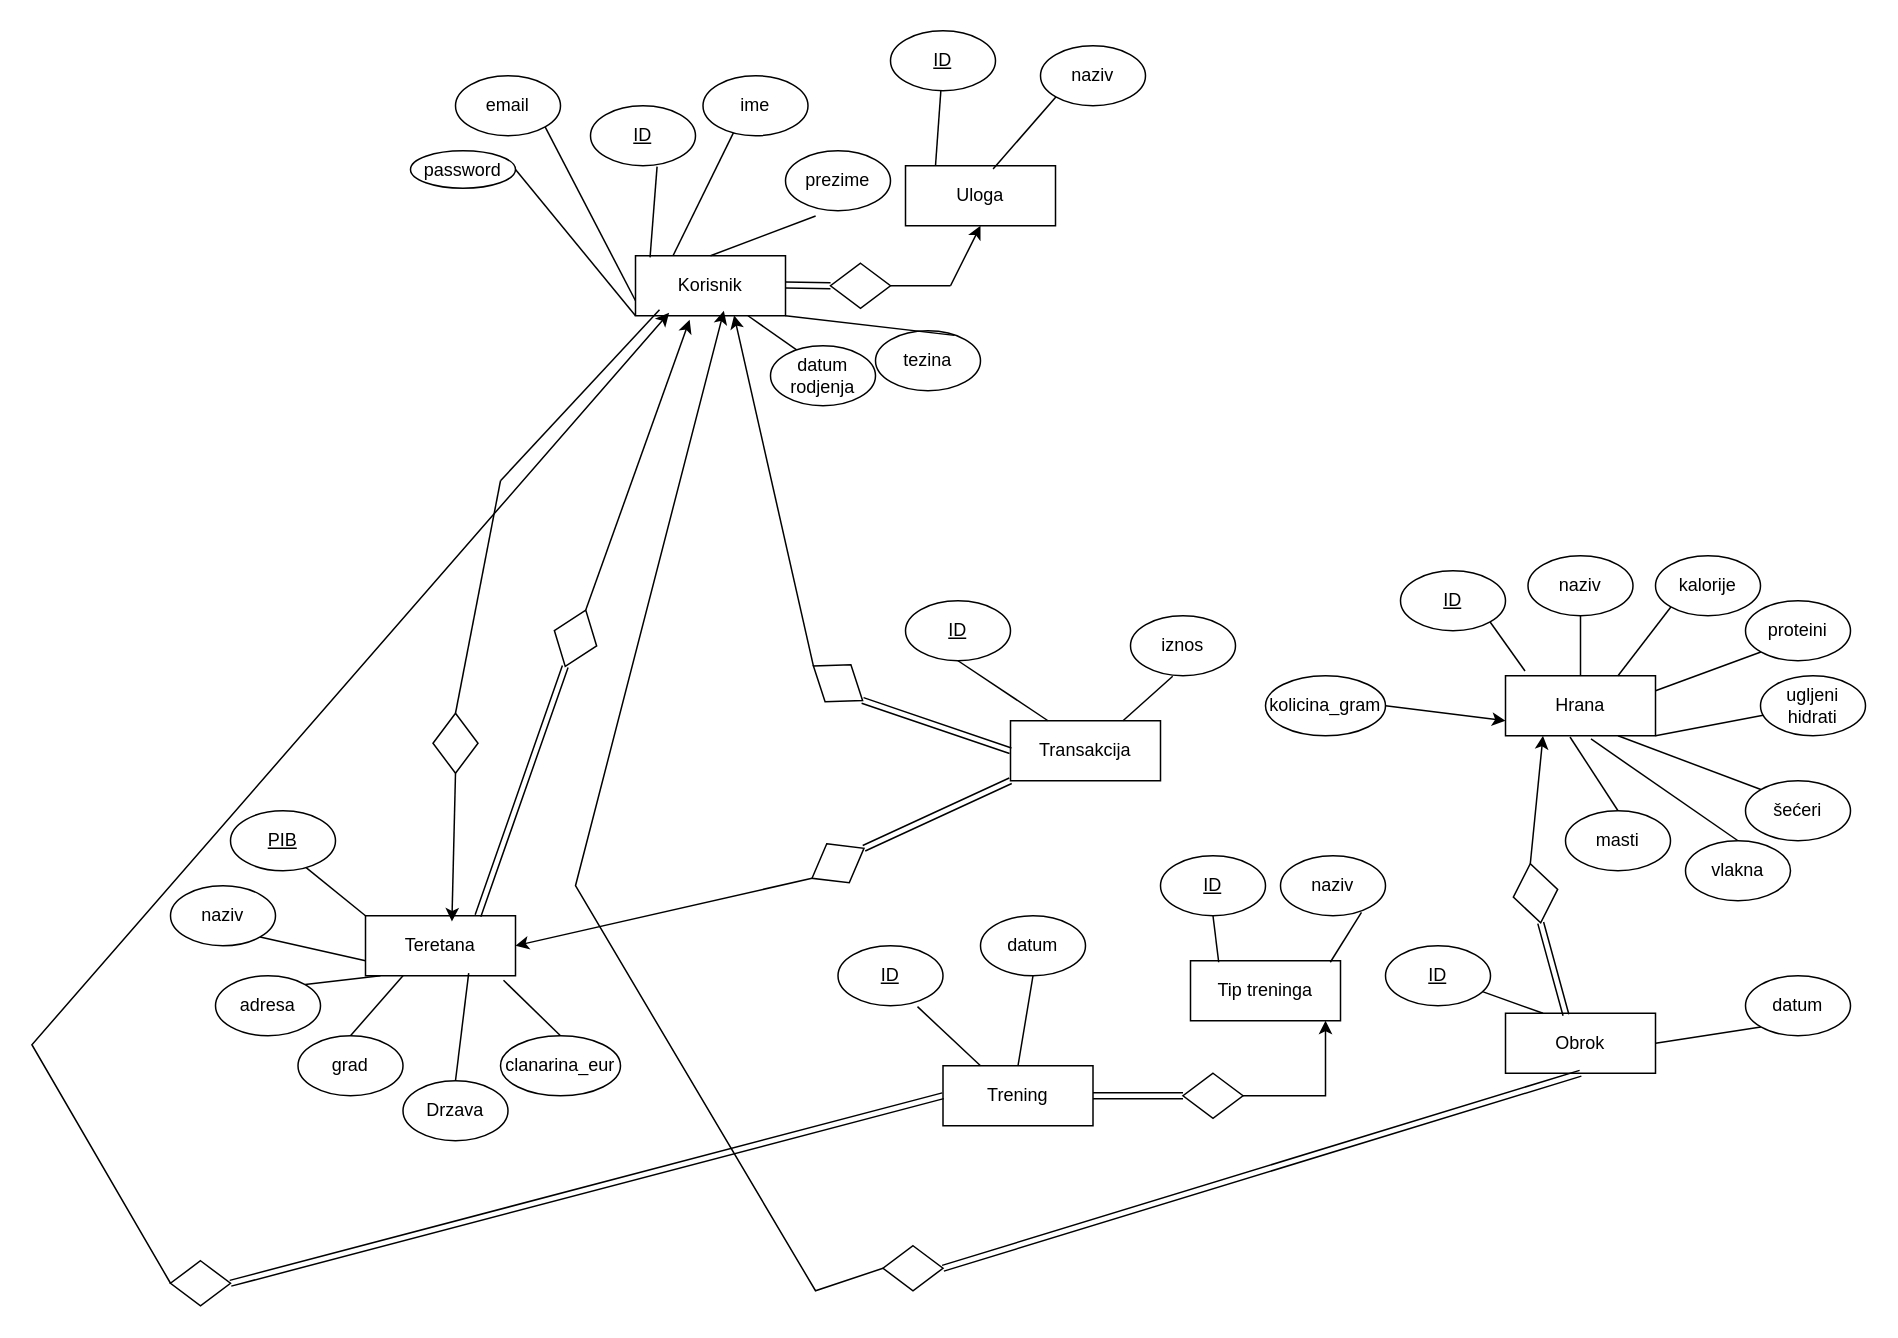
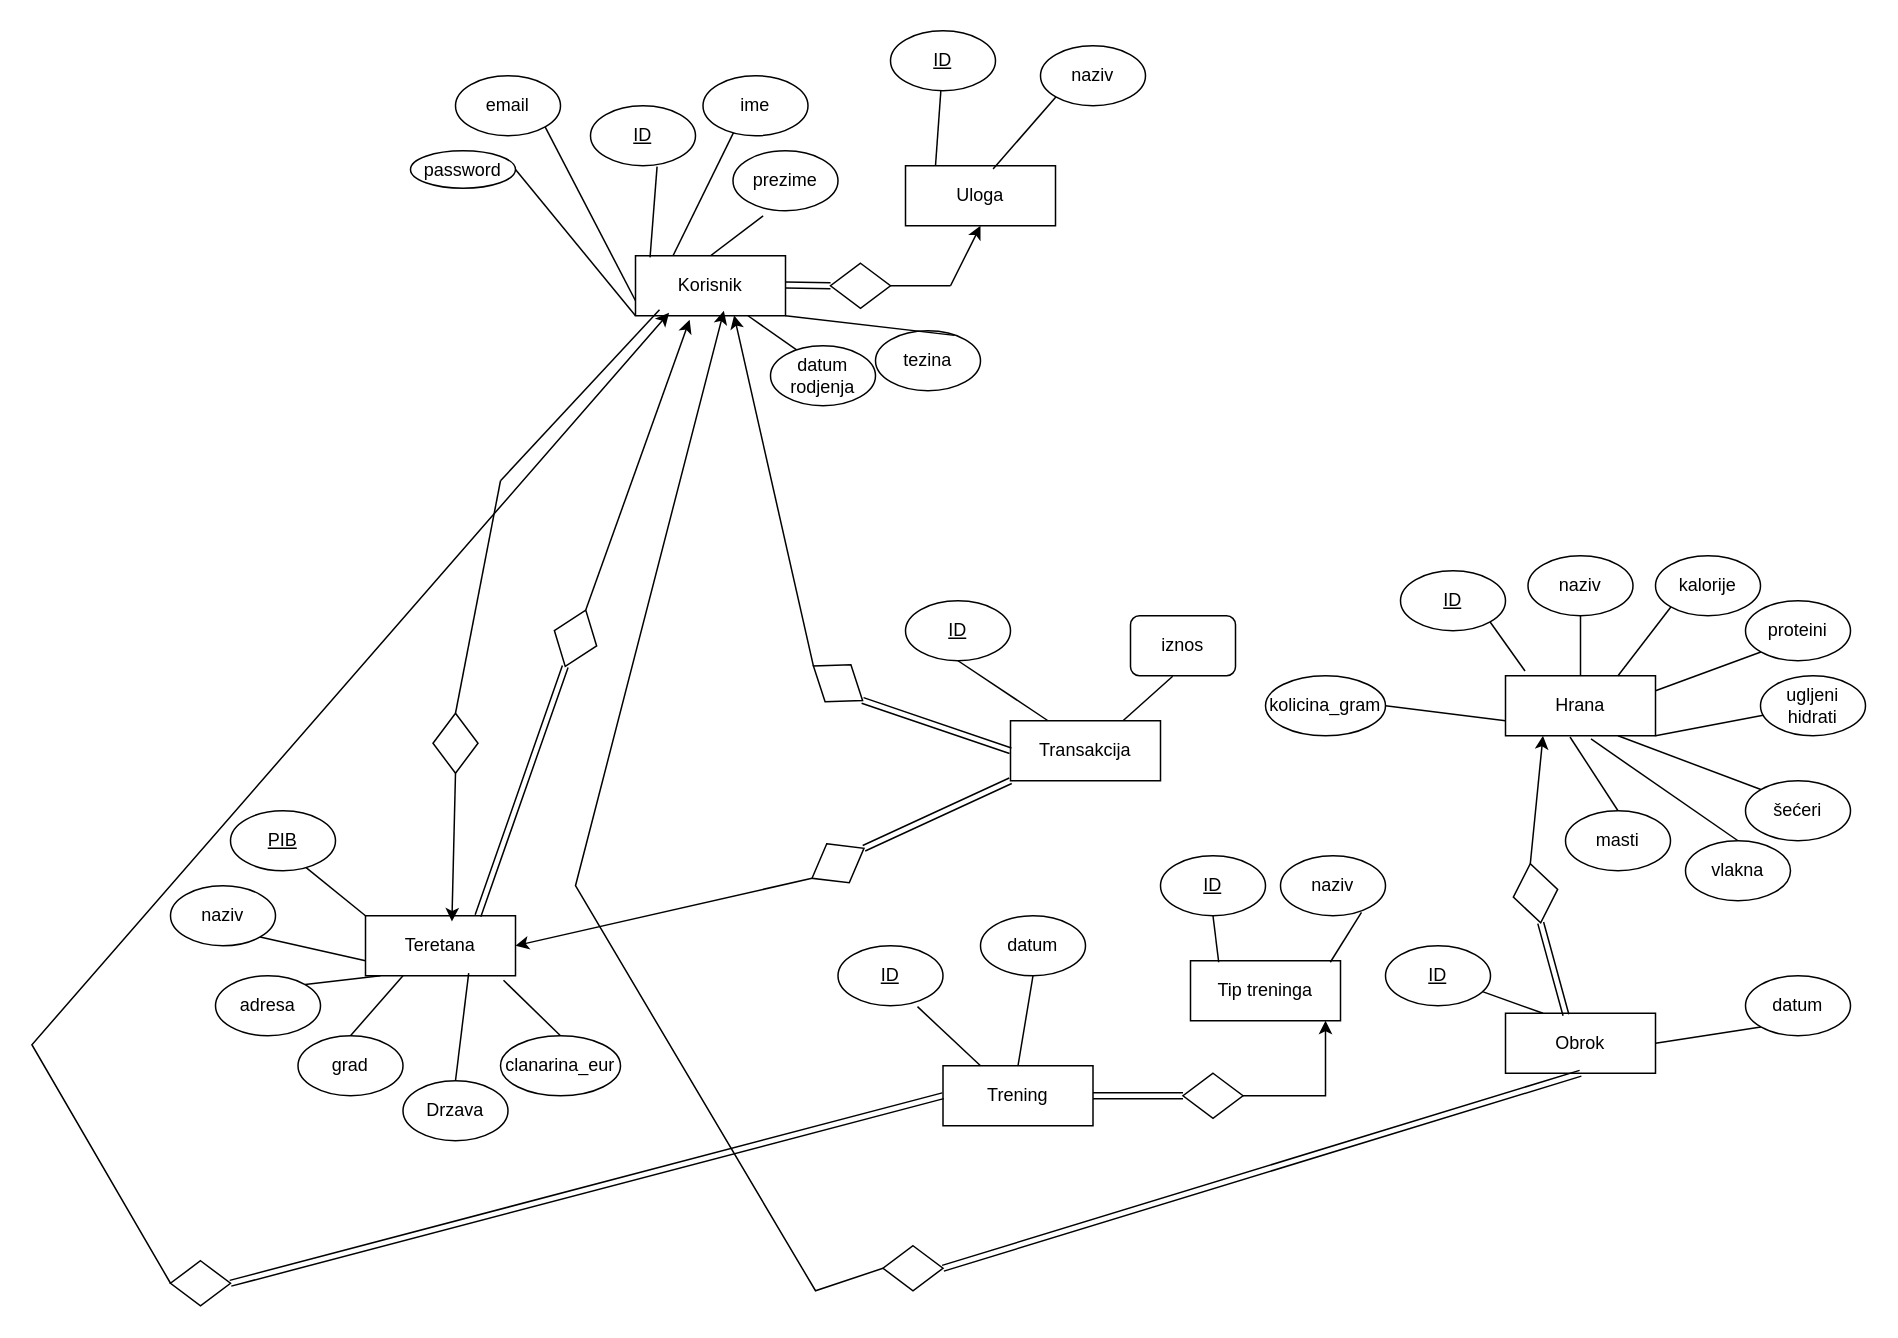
(838, 181) -> (785, 181)
(1183, 646) -> (1183, 646)
(1494, 719) -> (1498, 720)
